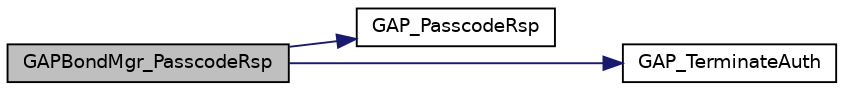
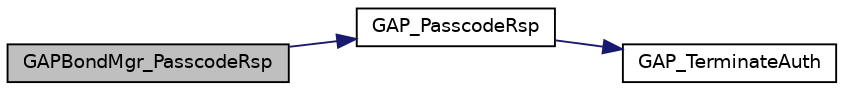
(446, 63) -> (579, 44)
